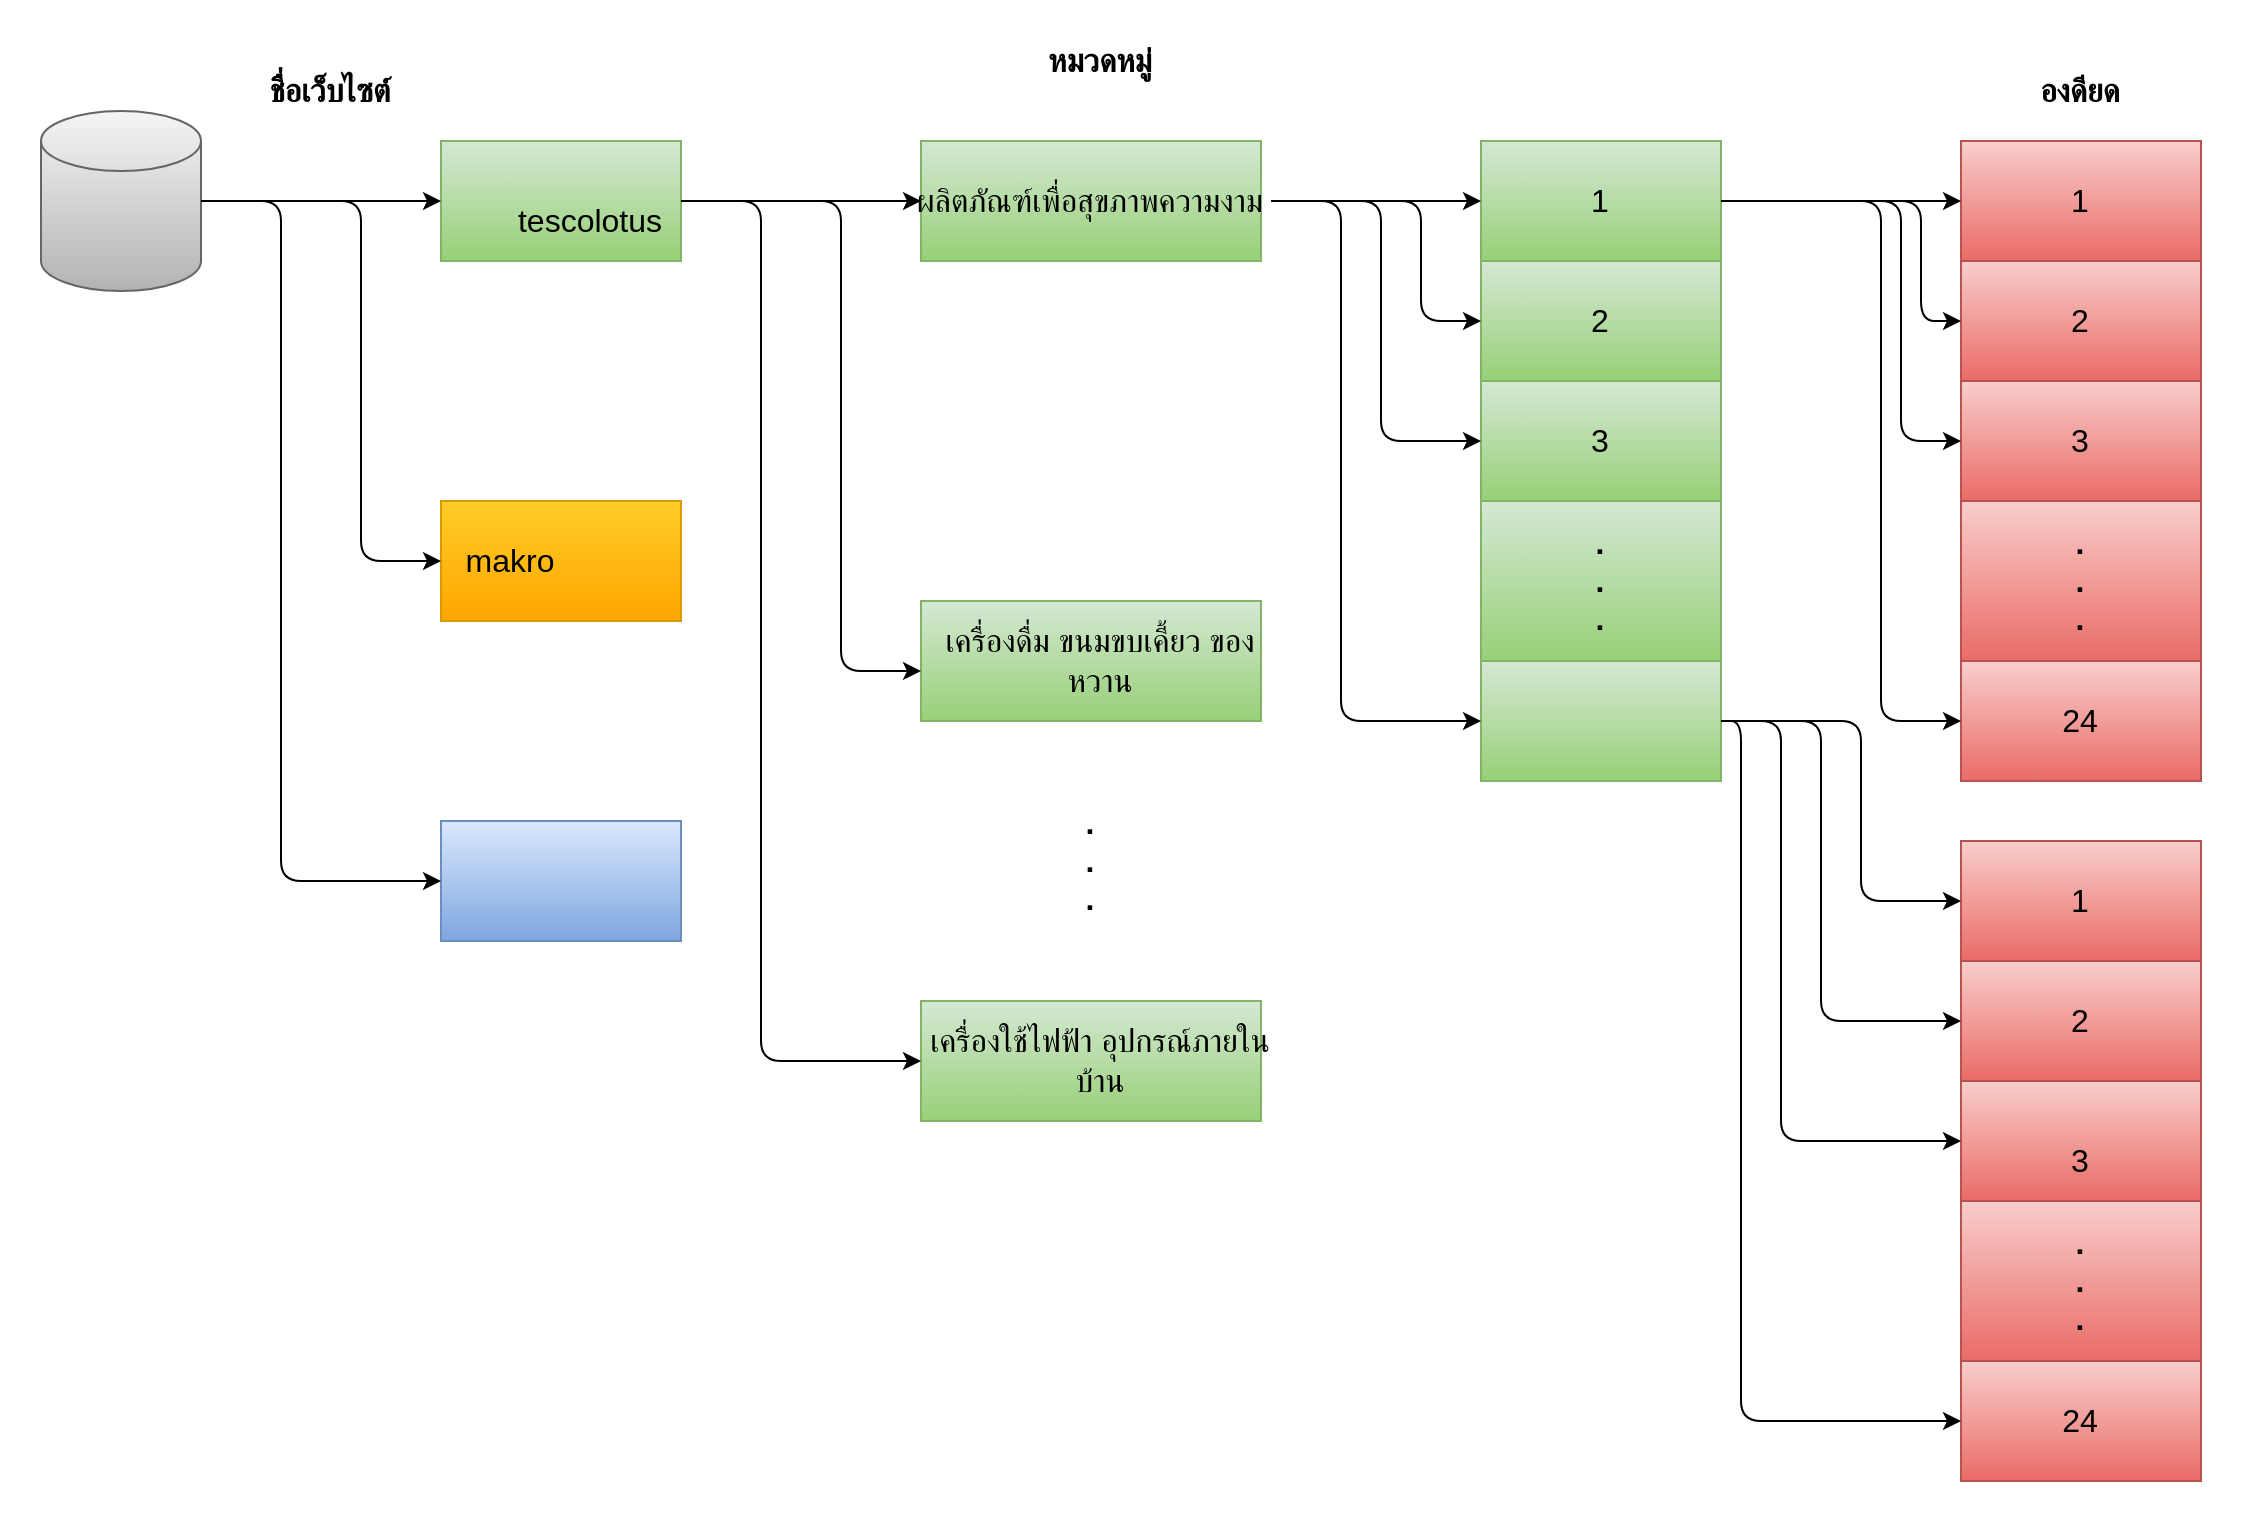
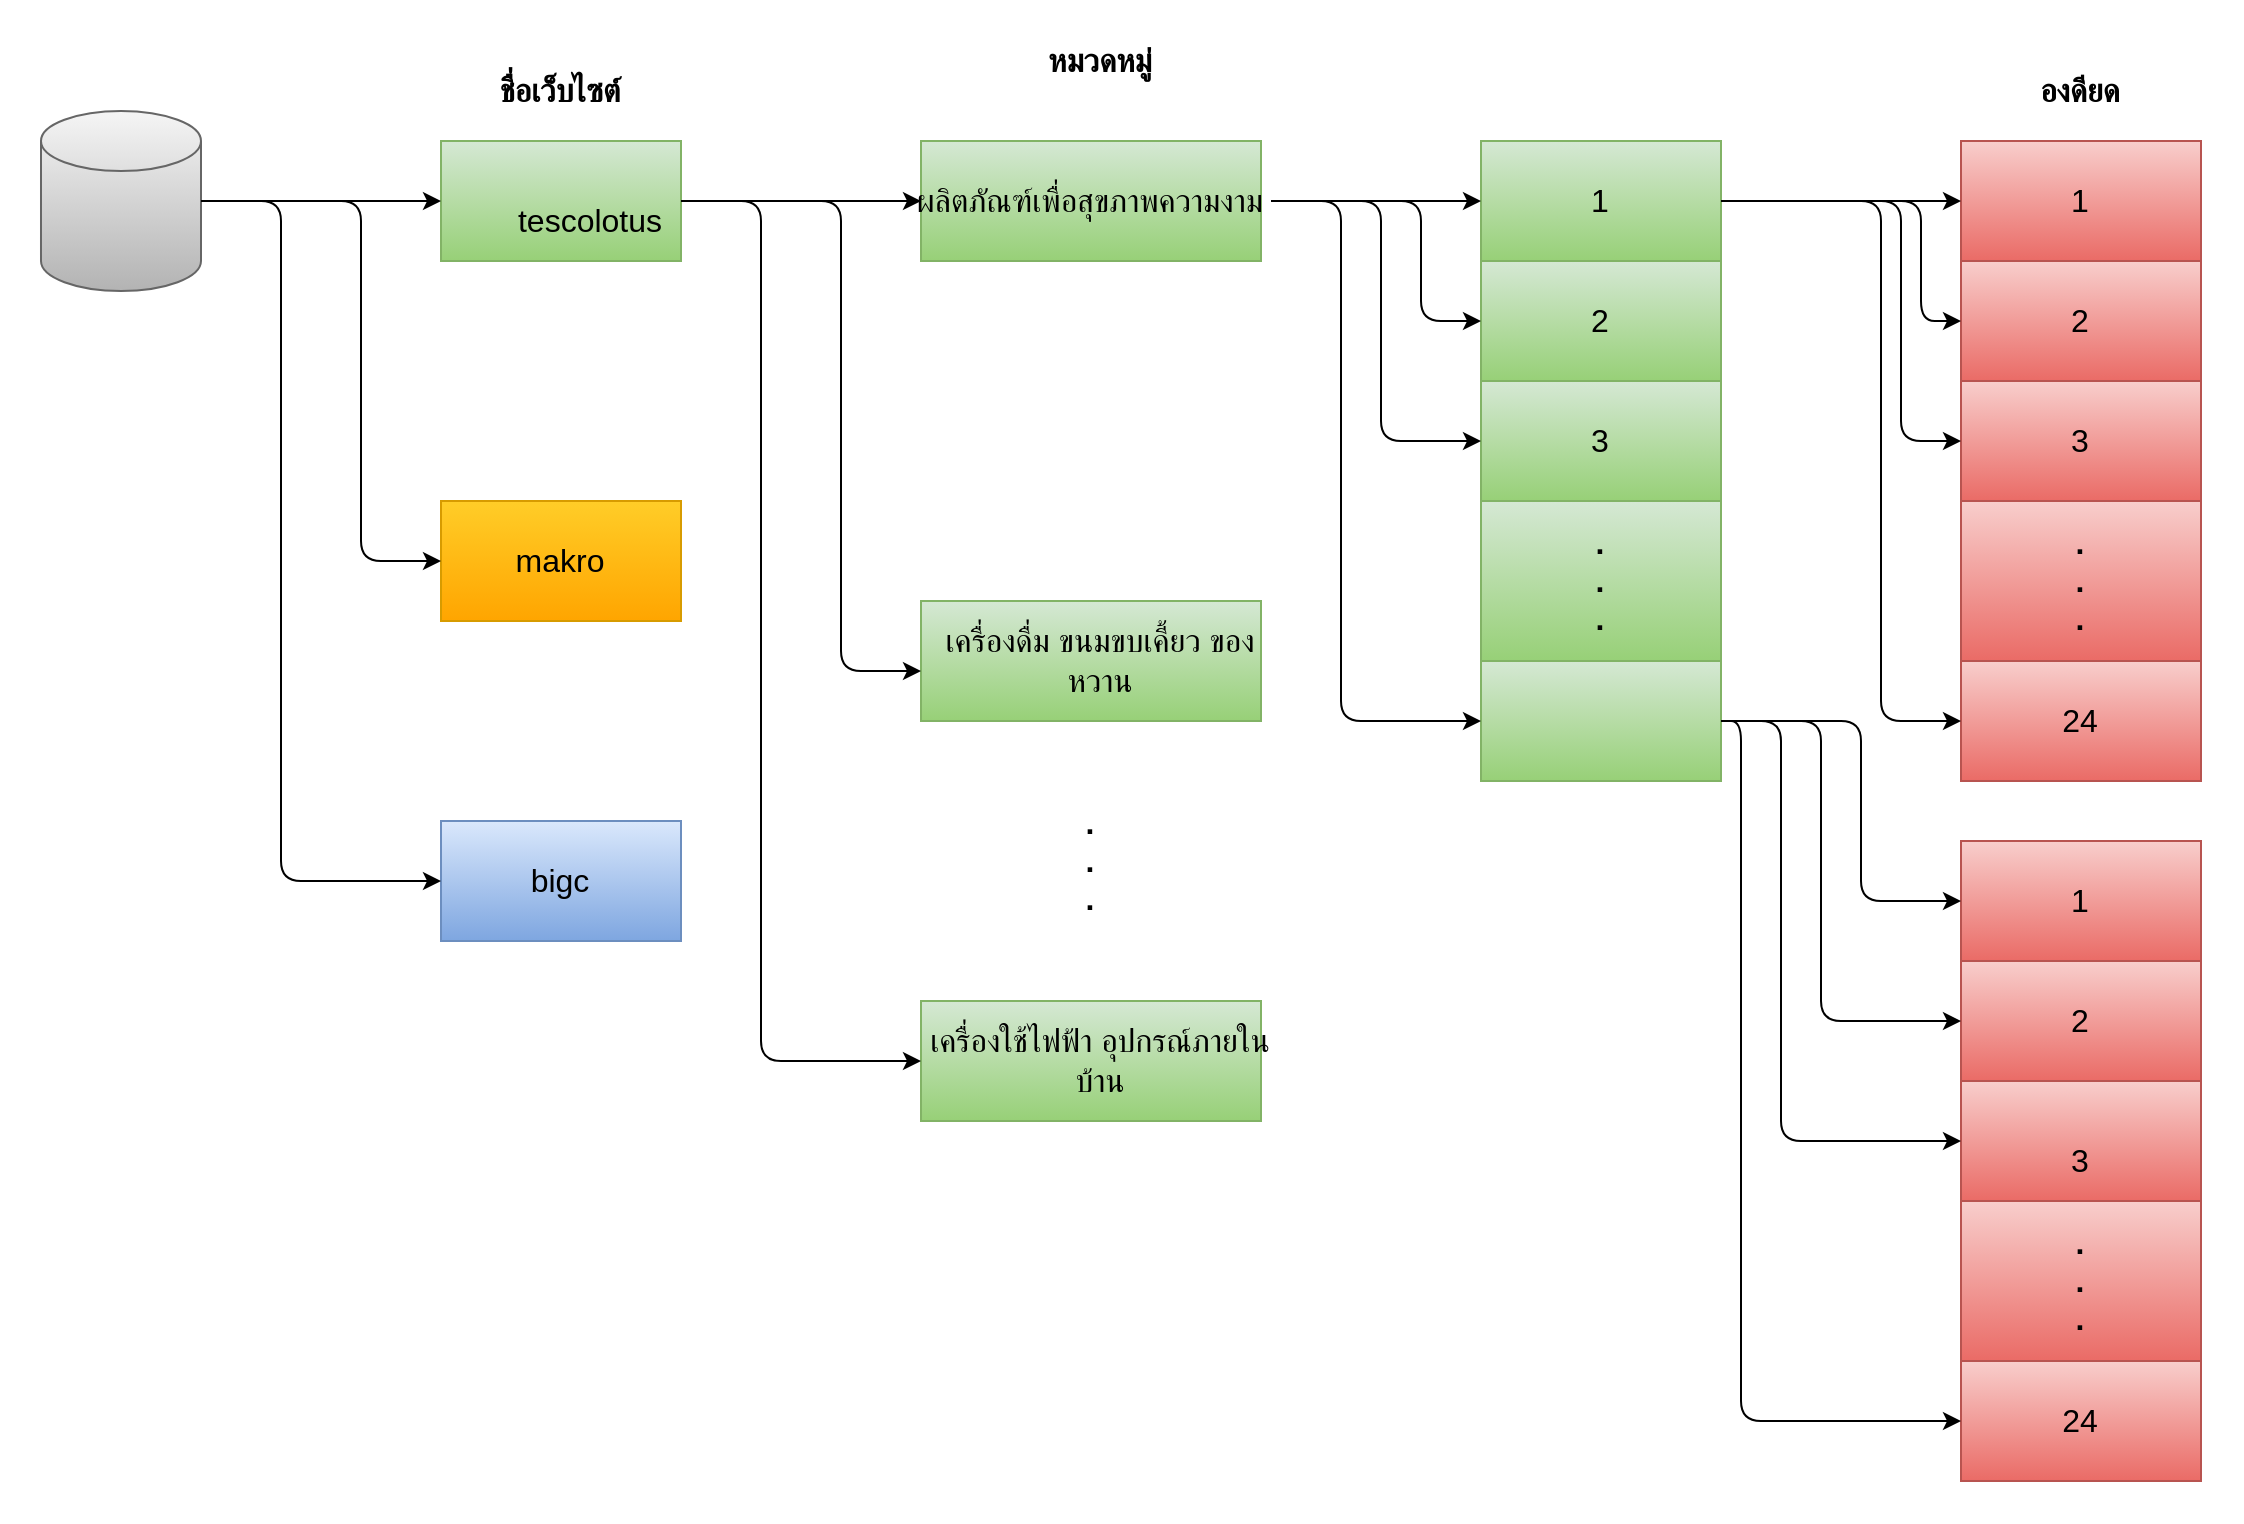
(331, 91) -> (561, 91)
(511, 561) -> (561, 561)
none -> (561, 881)
